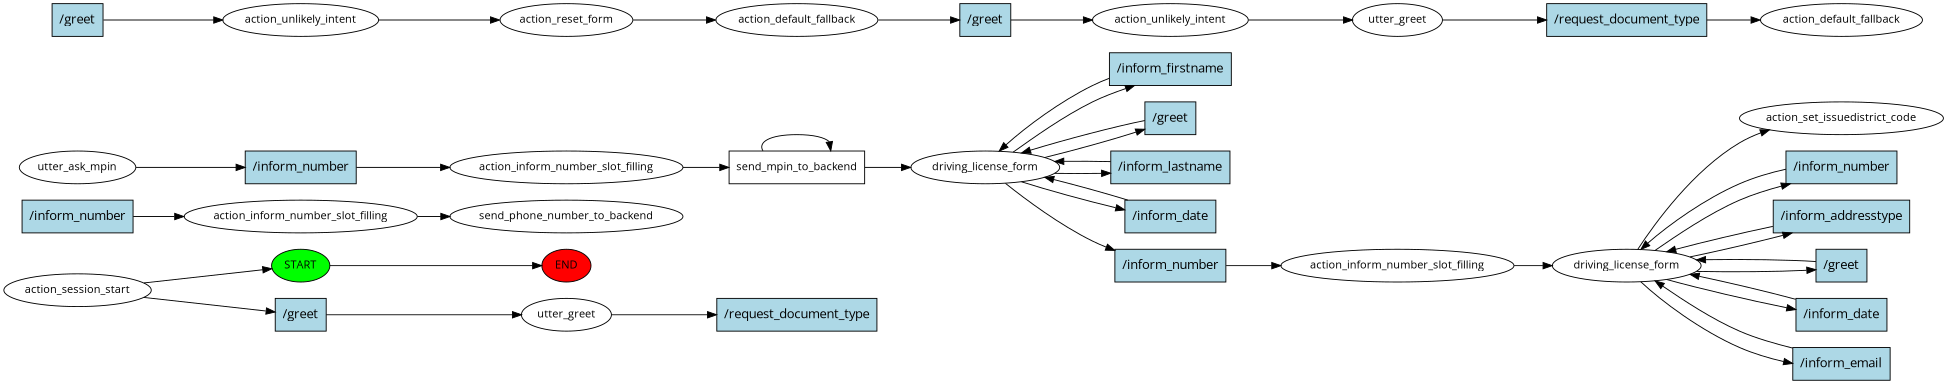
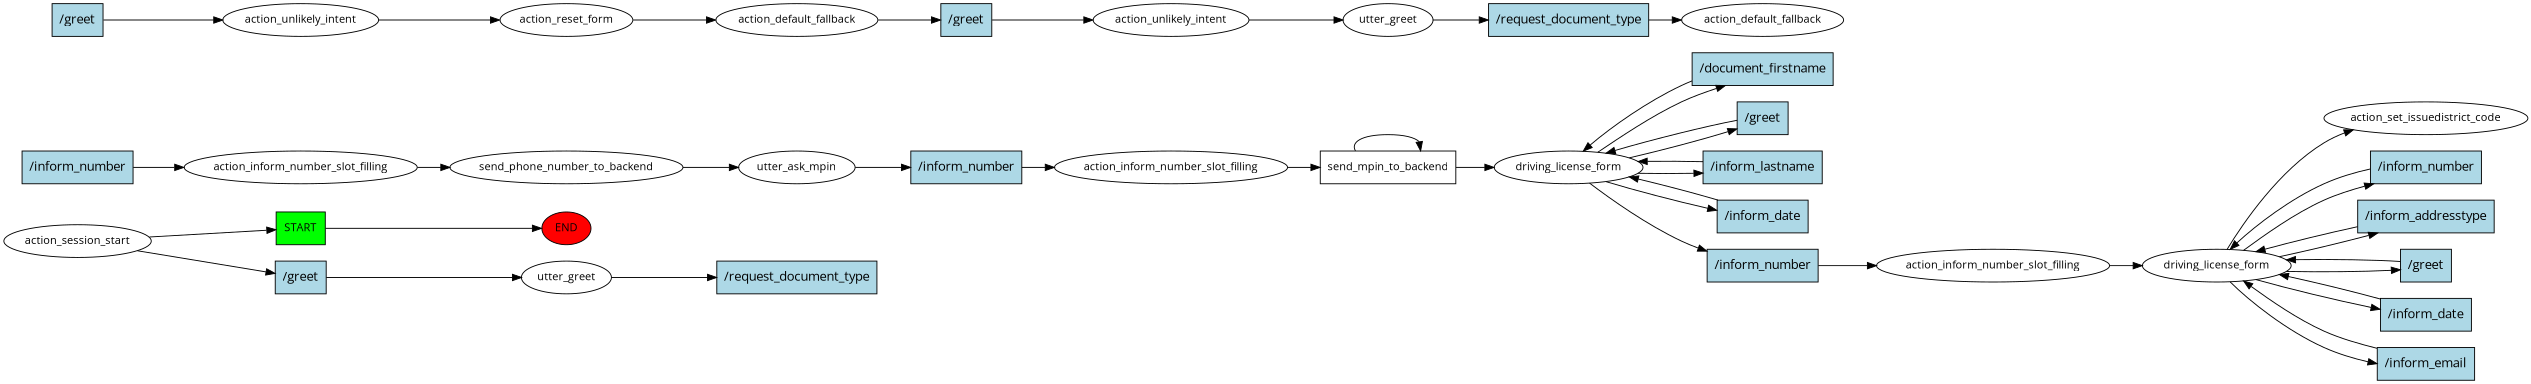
(1170, 69) -> (1763, 69)
none -> (706, 167)
(301, 266) -> (301, 228)
